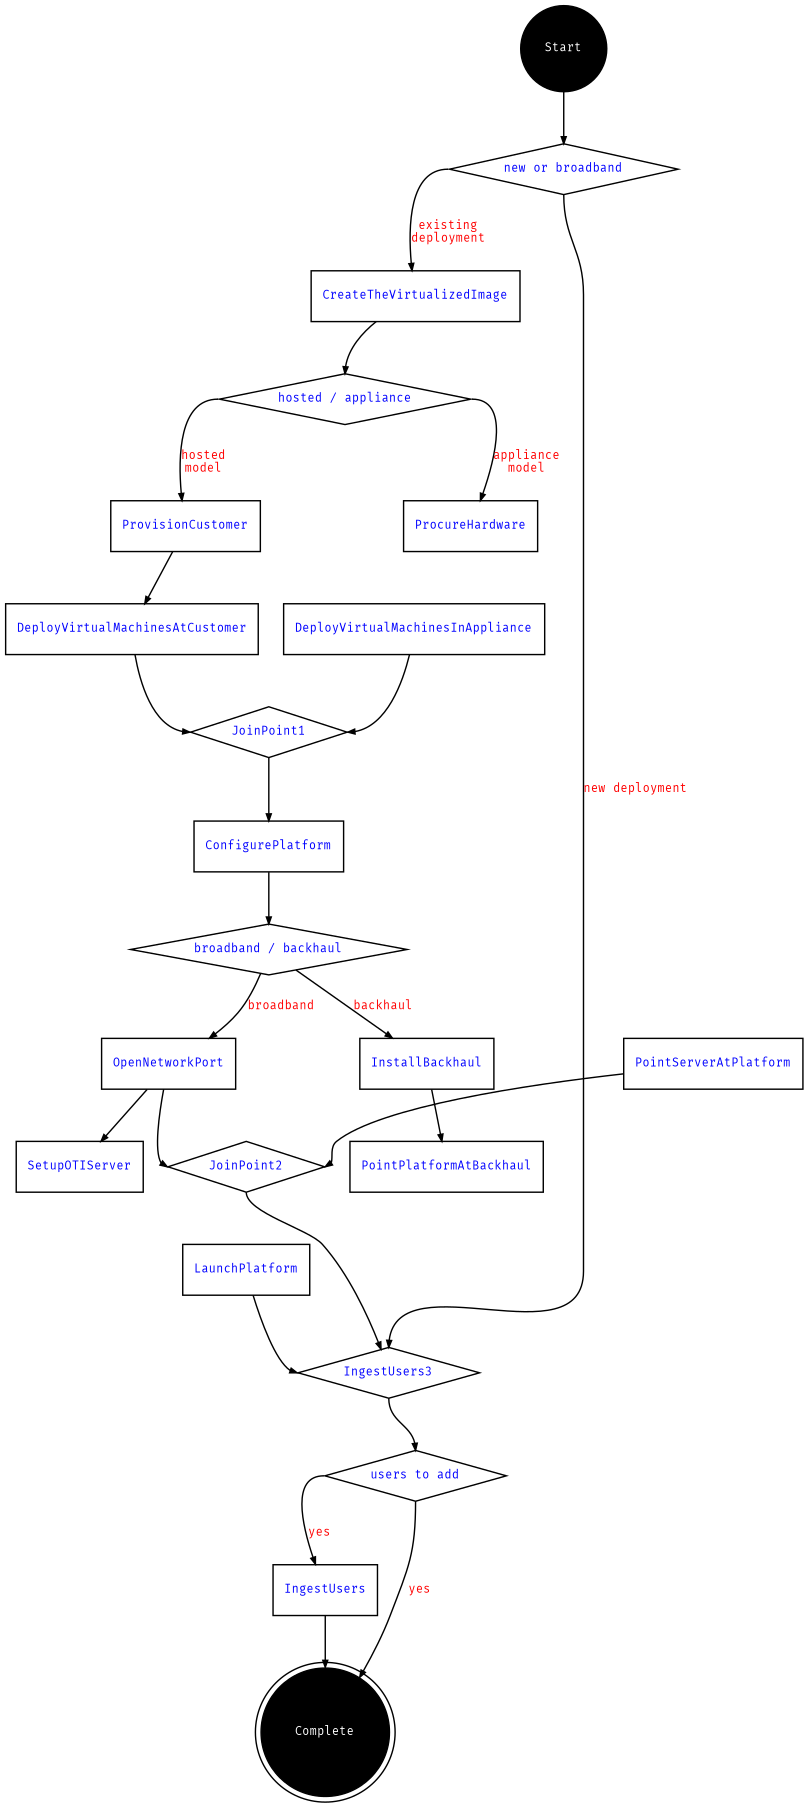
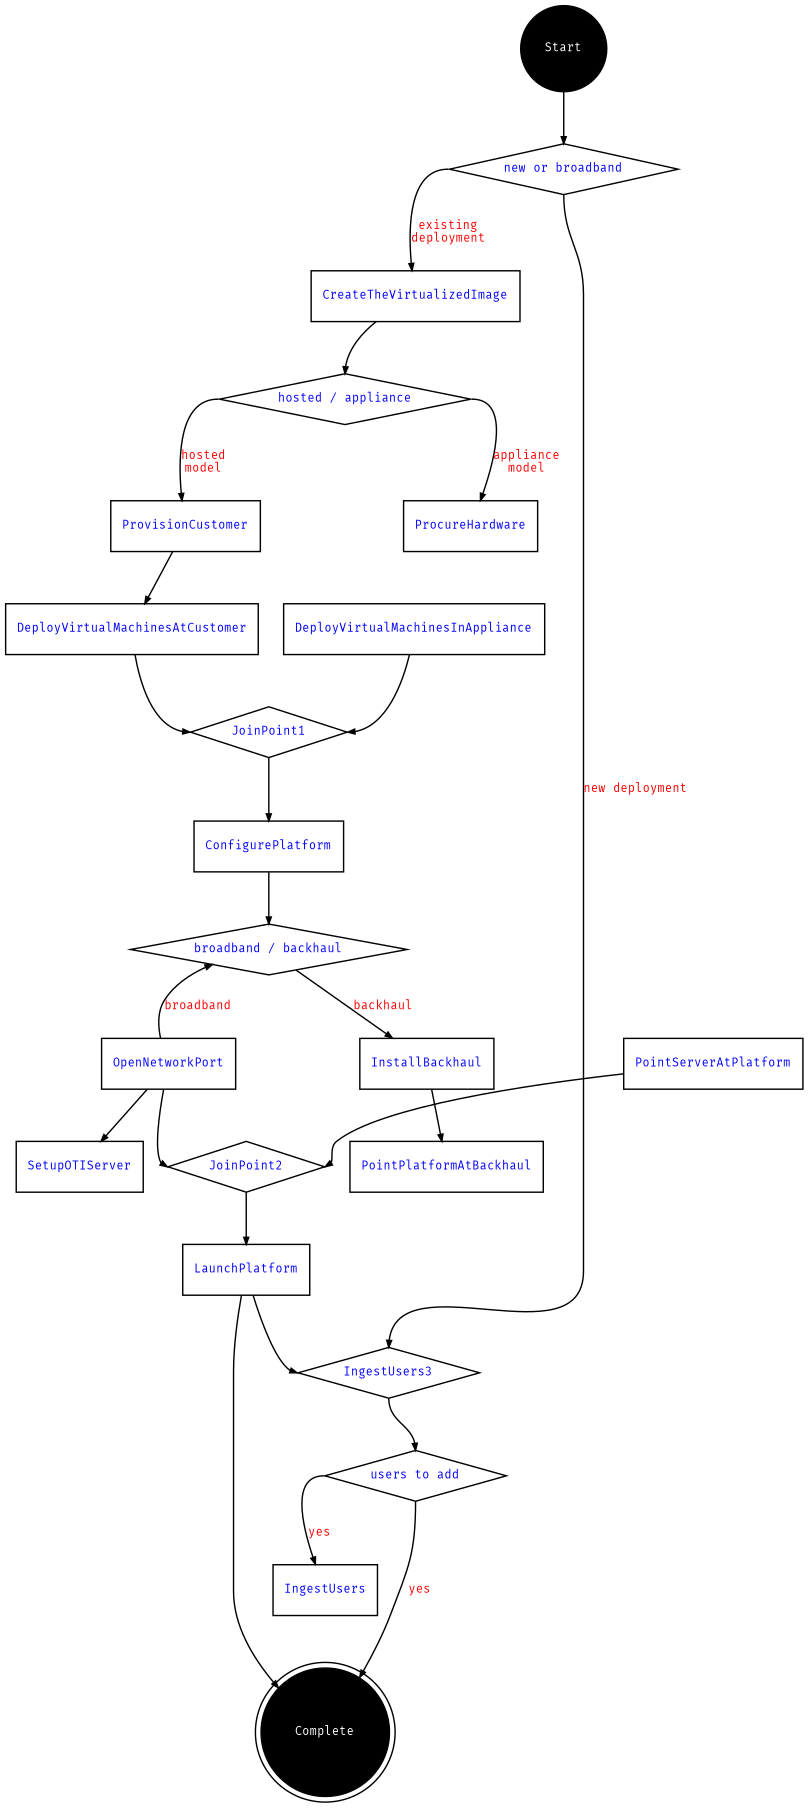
(242, 1007) -> (168, 995)
(328, 1252) -> (246, 1215)
(325, 1638) -> (234, 1494)
